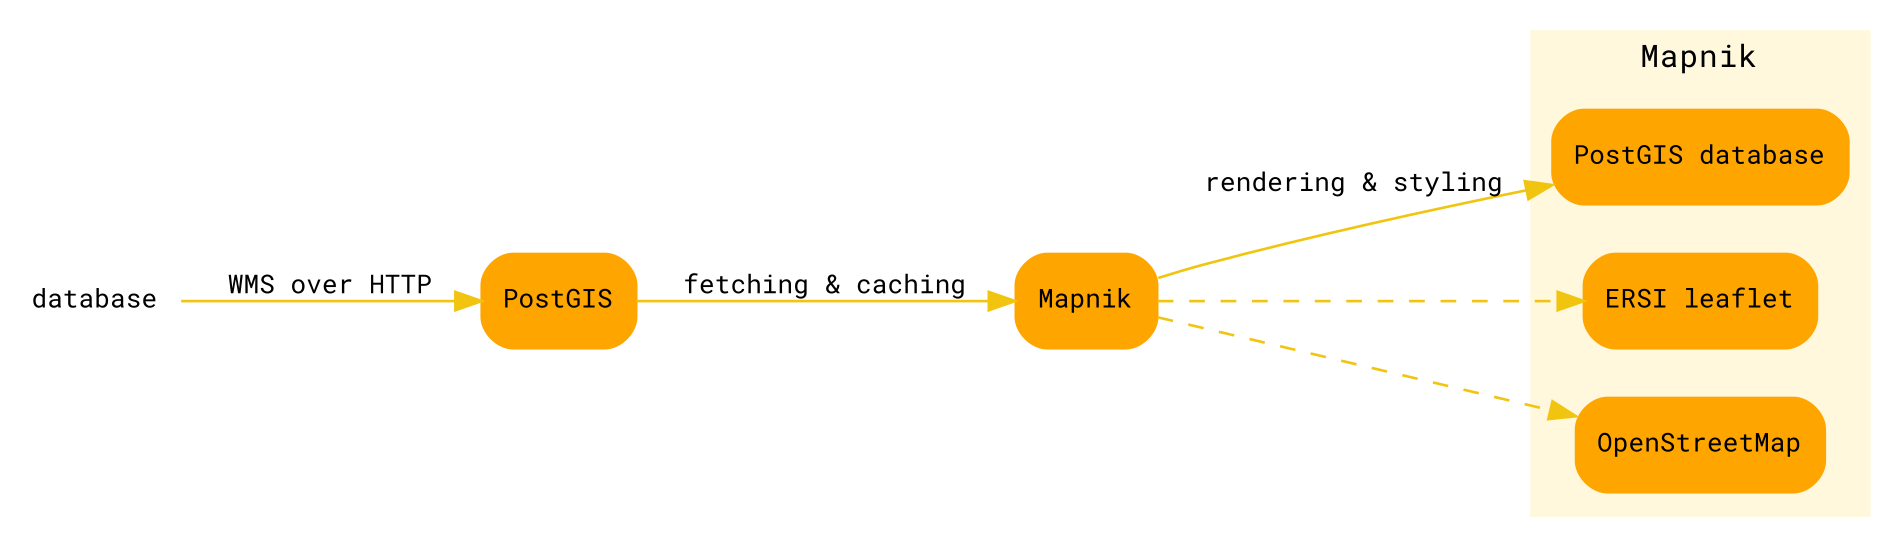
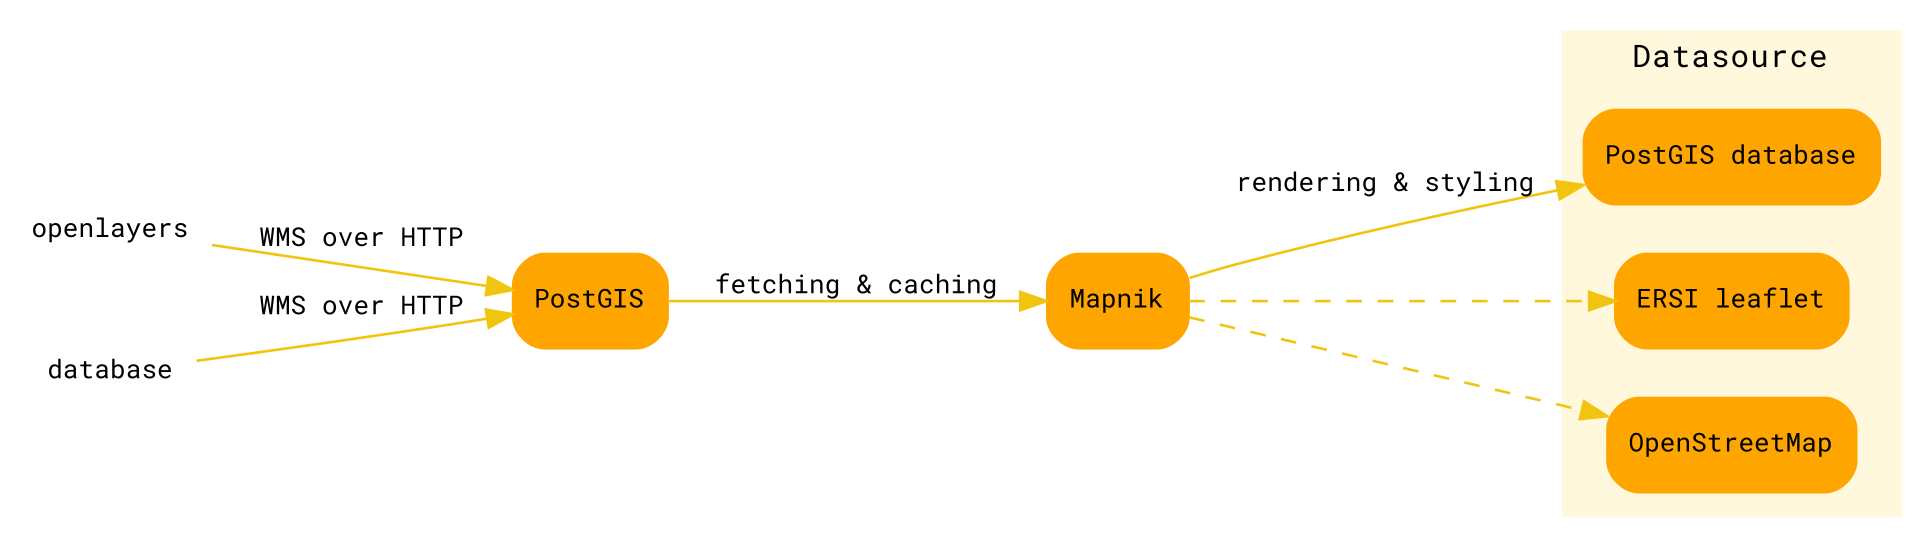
(1700, 59) -> (1732, 59)
none -> (111, 230)
